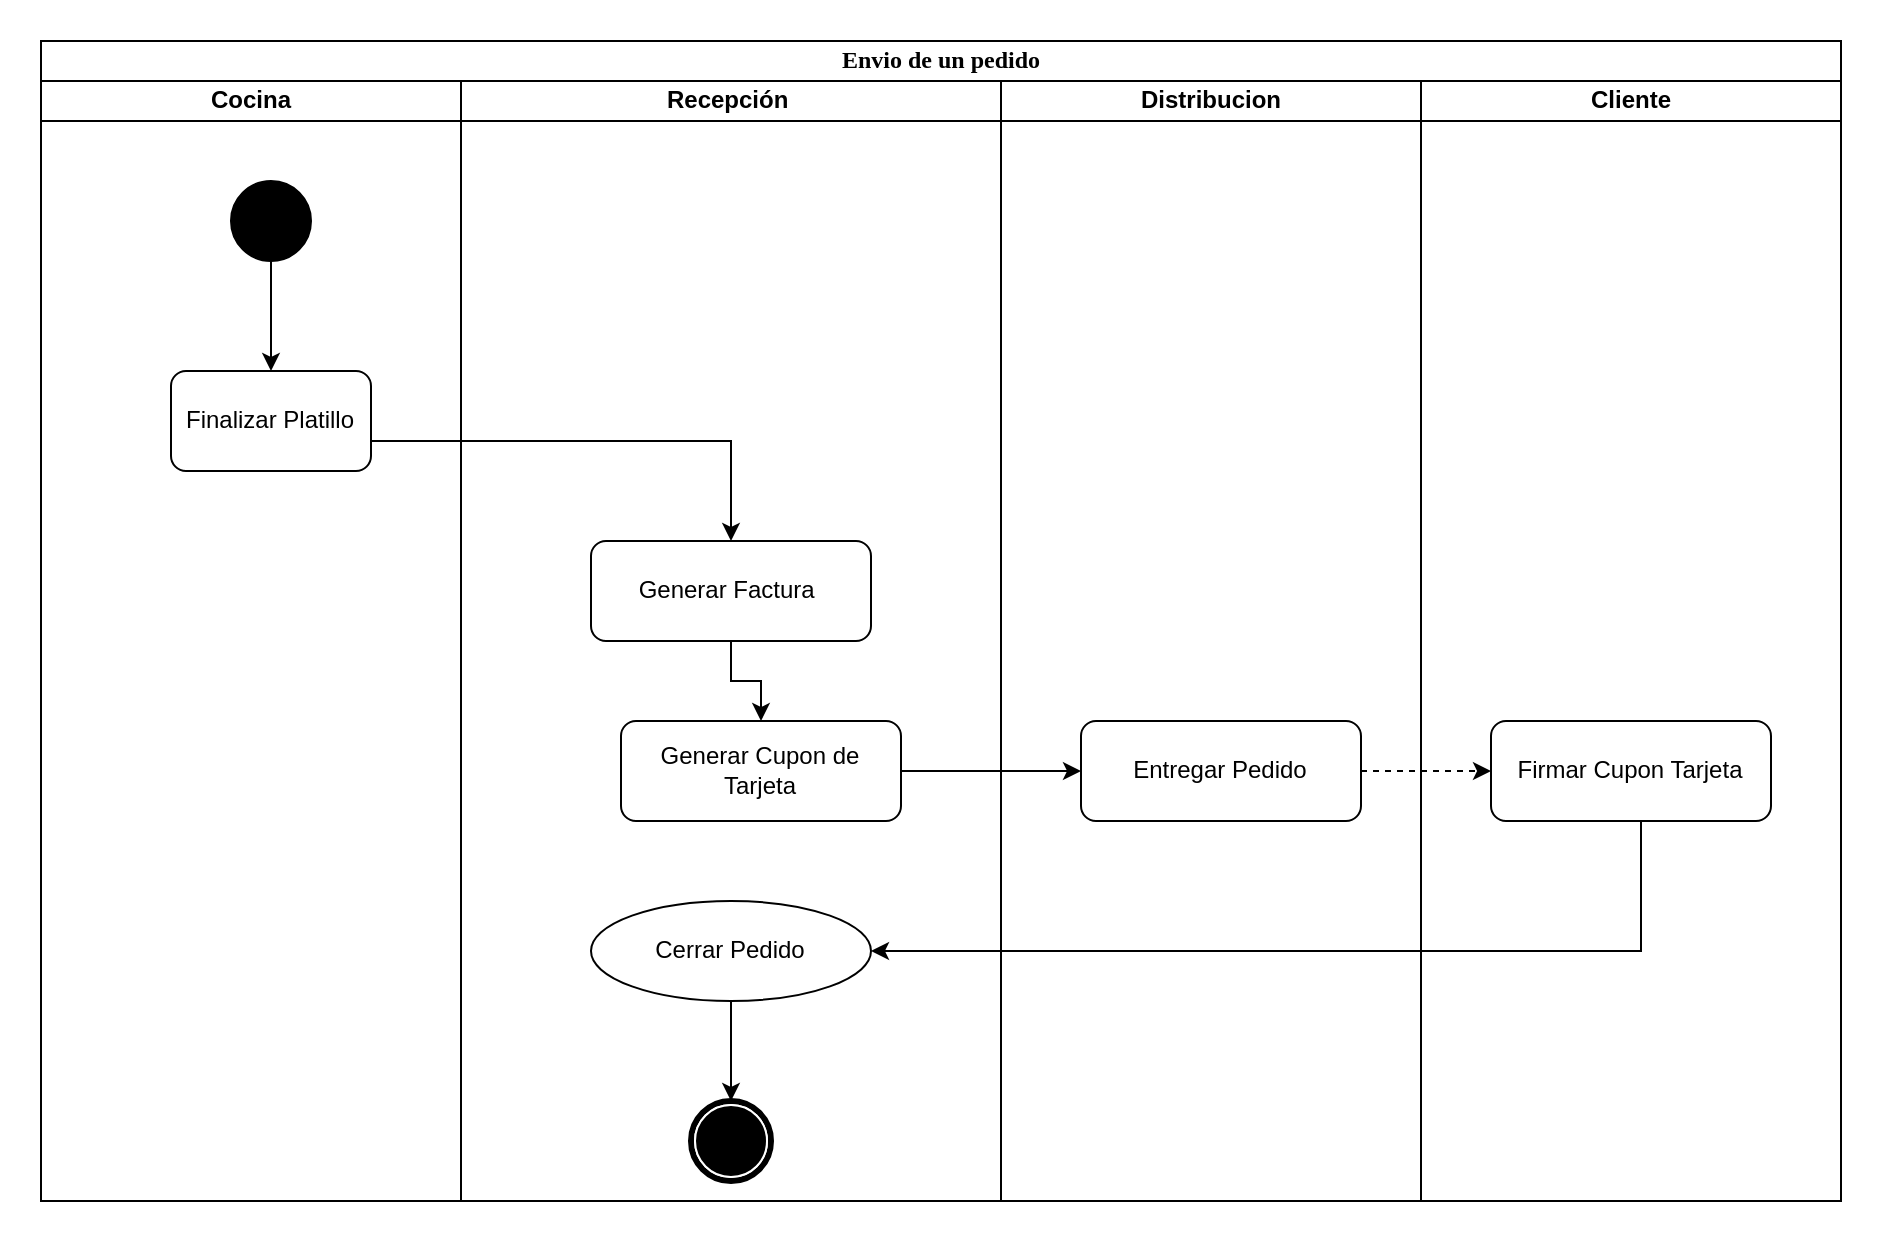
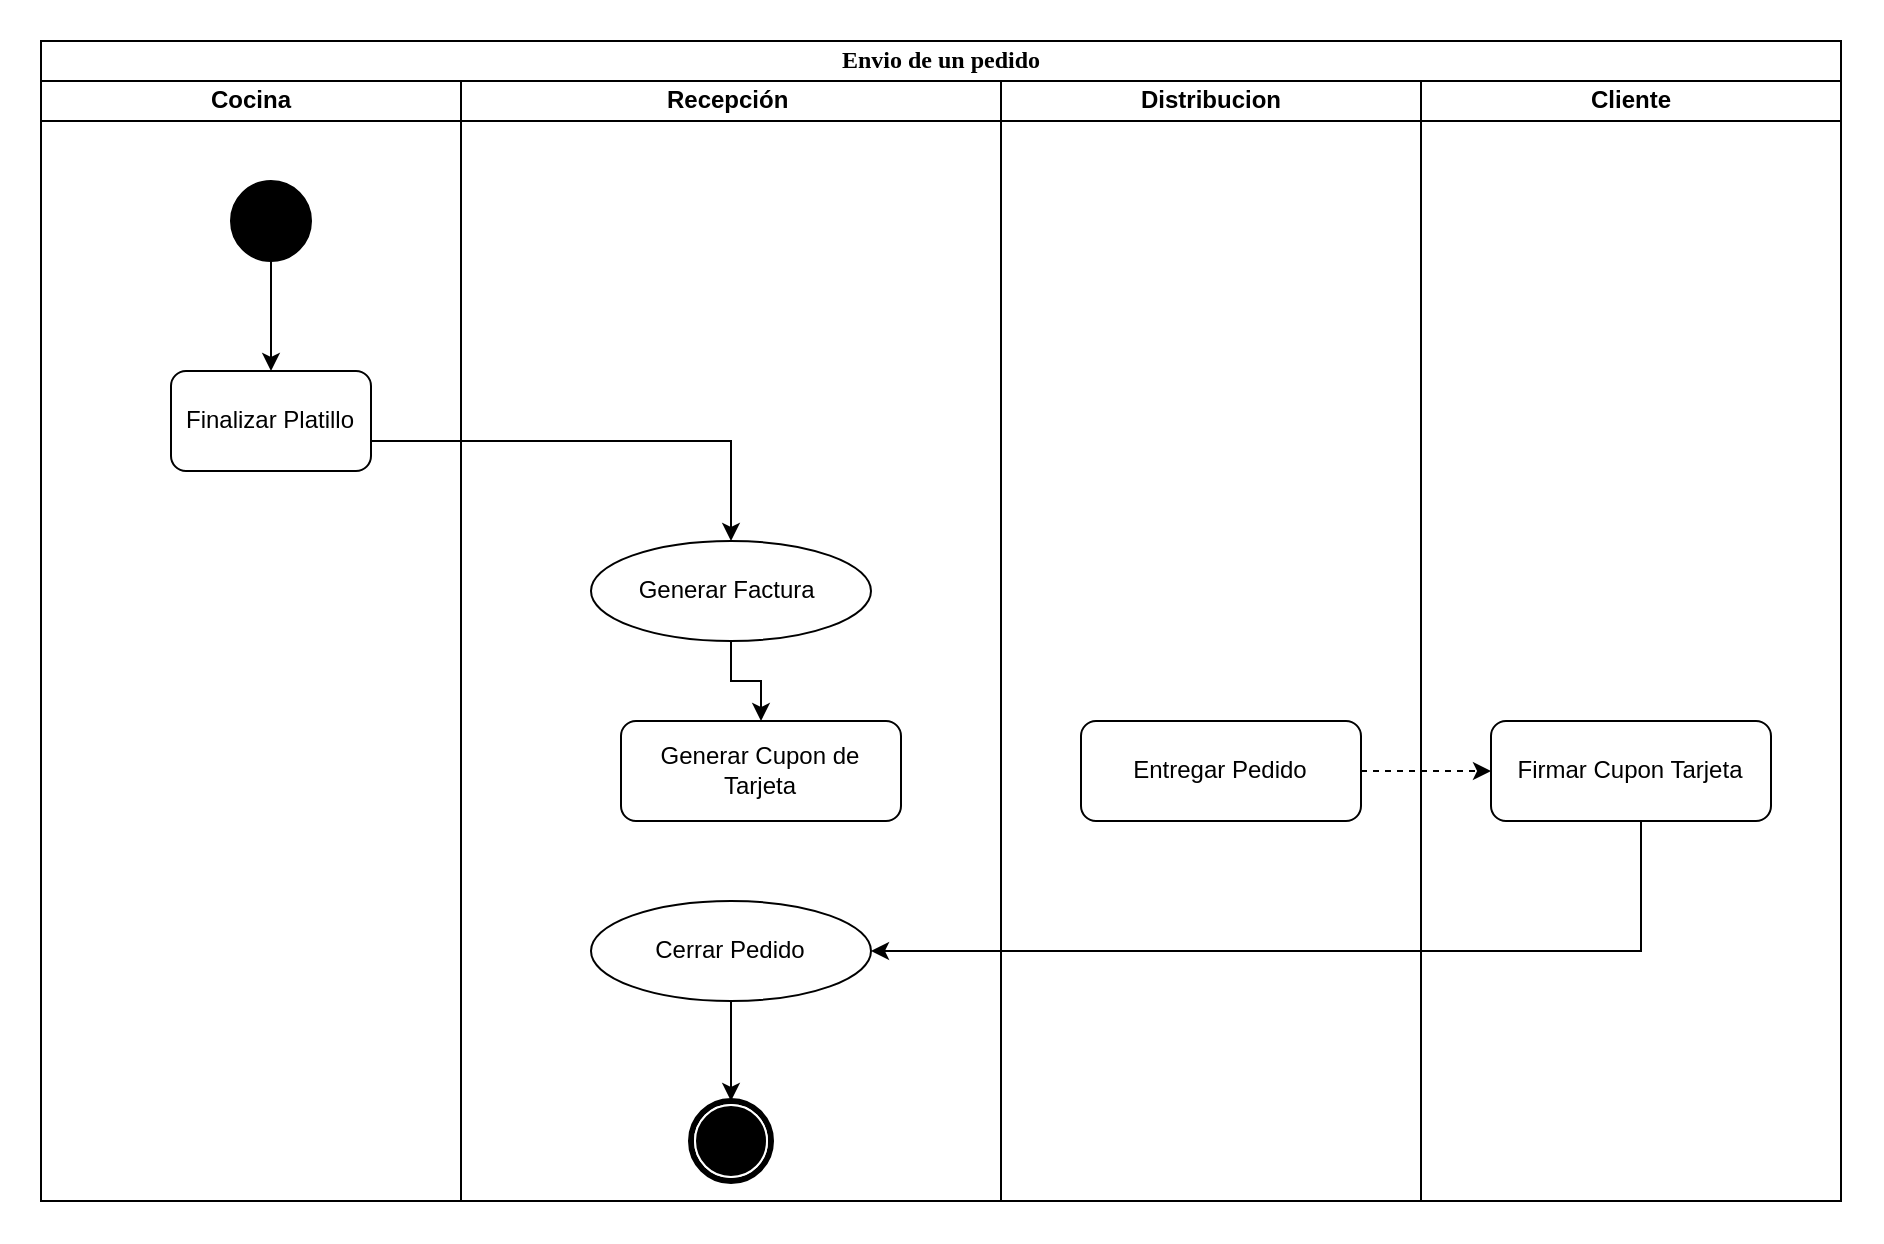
(731, 591) -> (731, 591)
(949, 771) -> none
